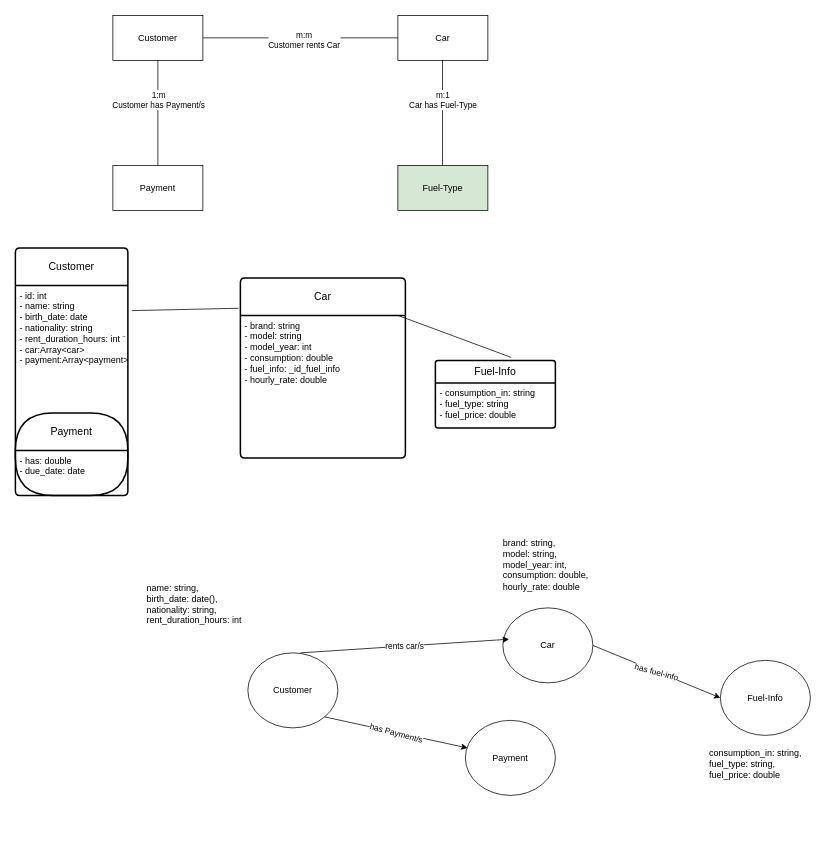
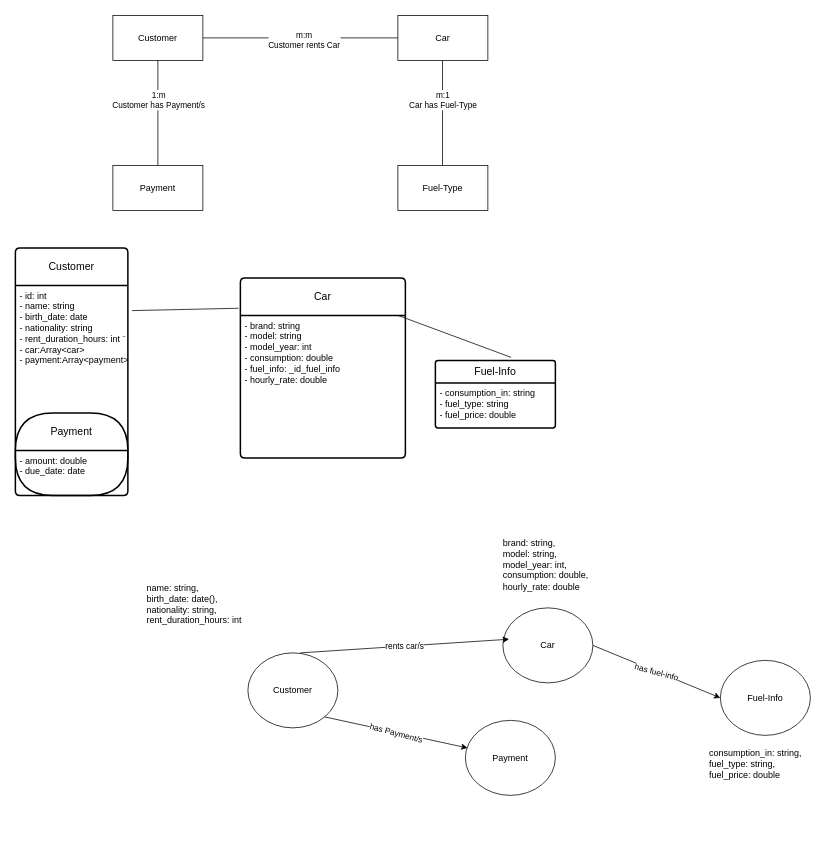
(443, 188) -> (443, 188)
(57, 466) -> (57, 466)
